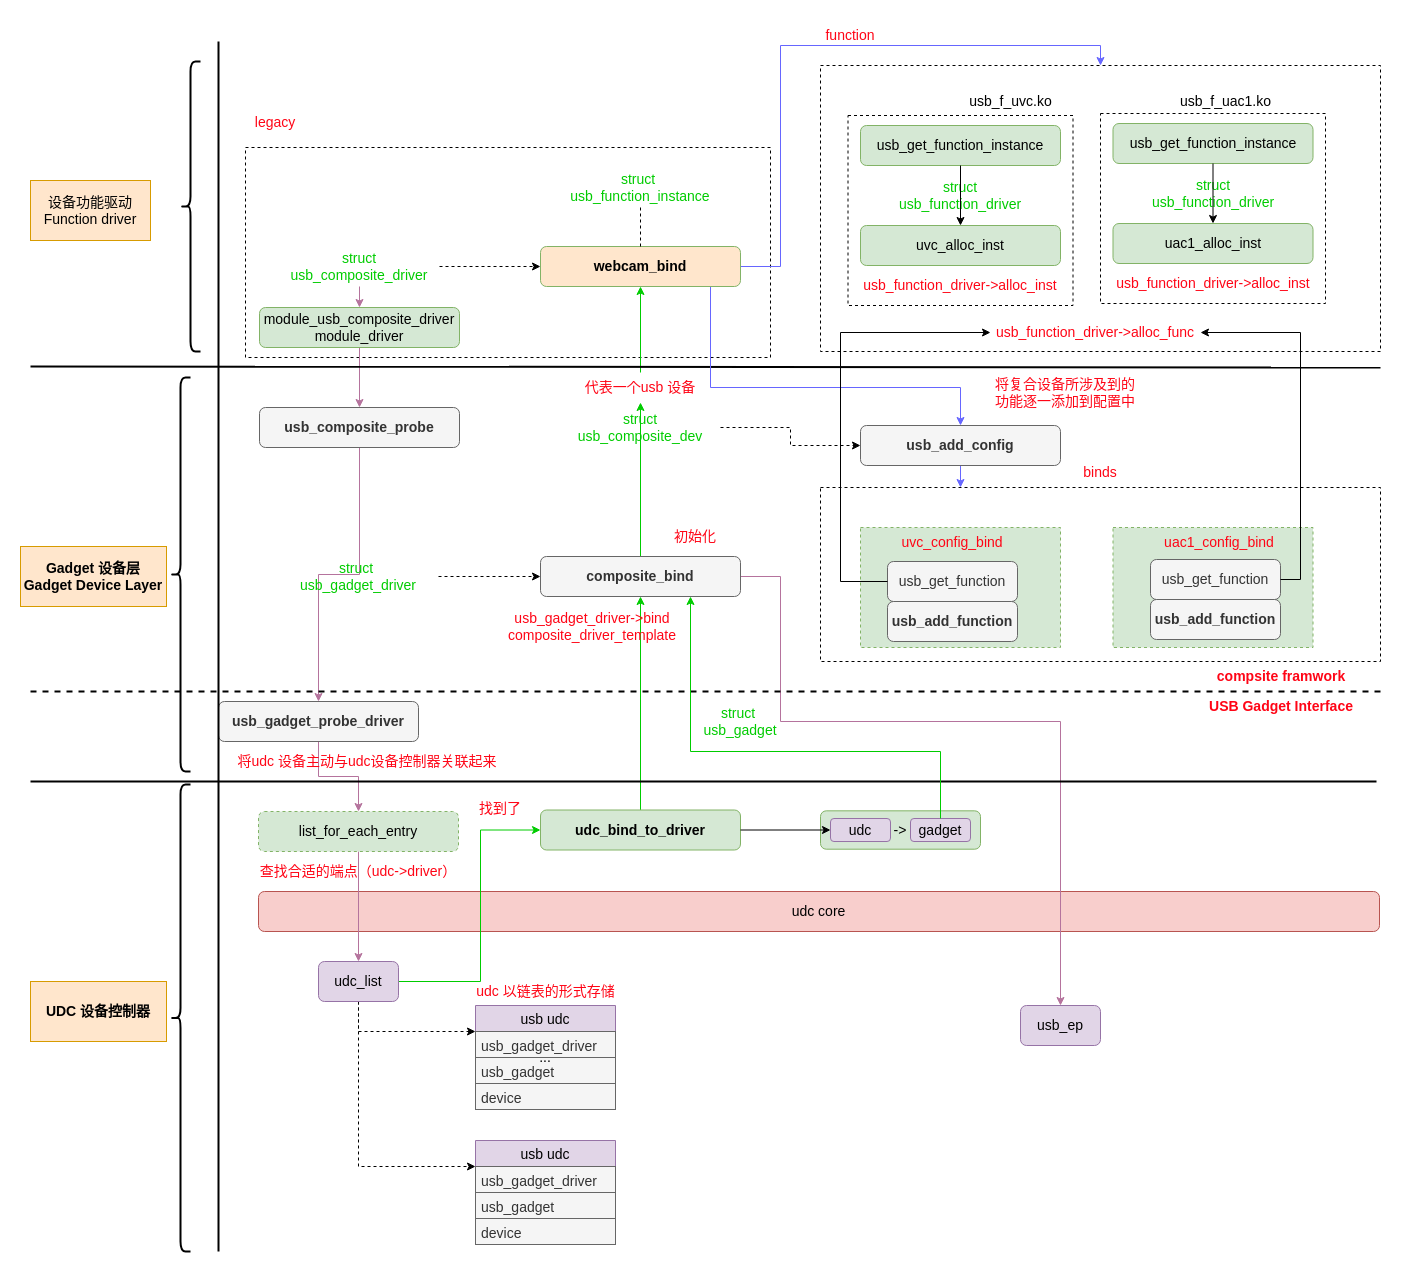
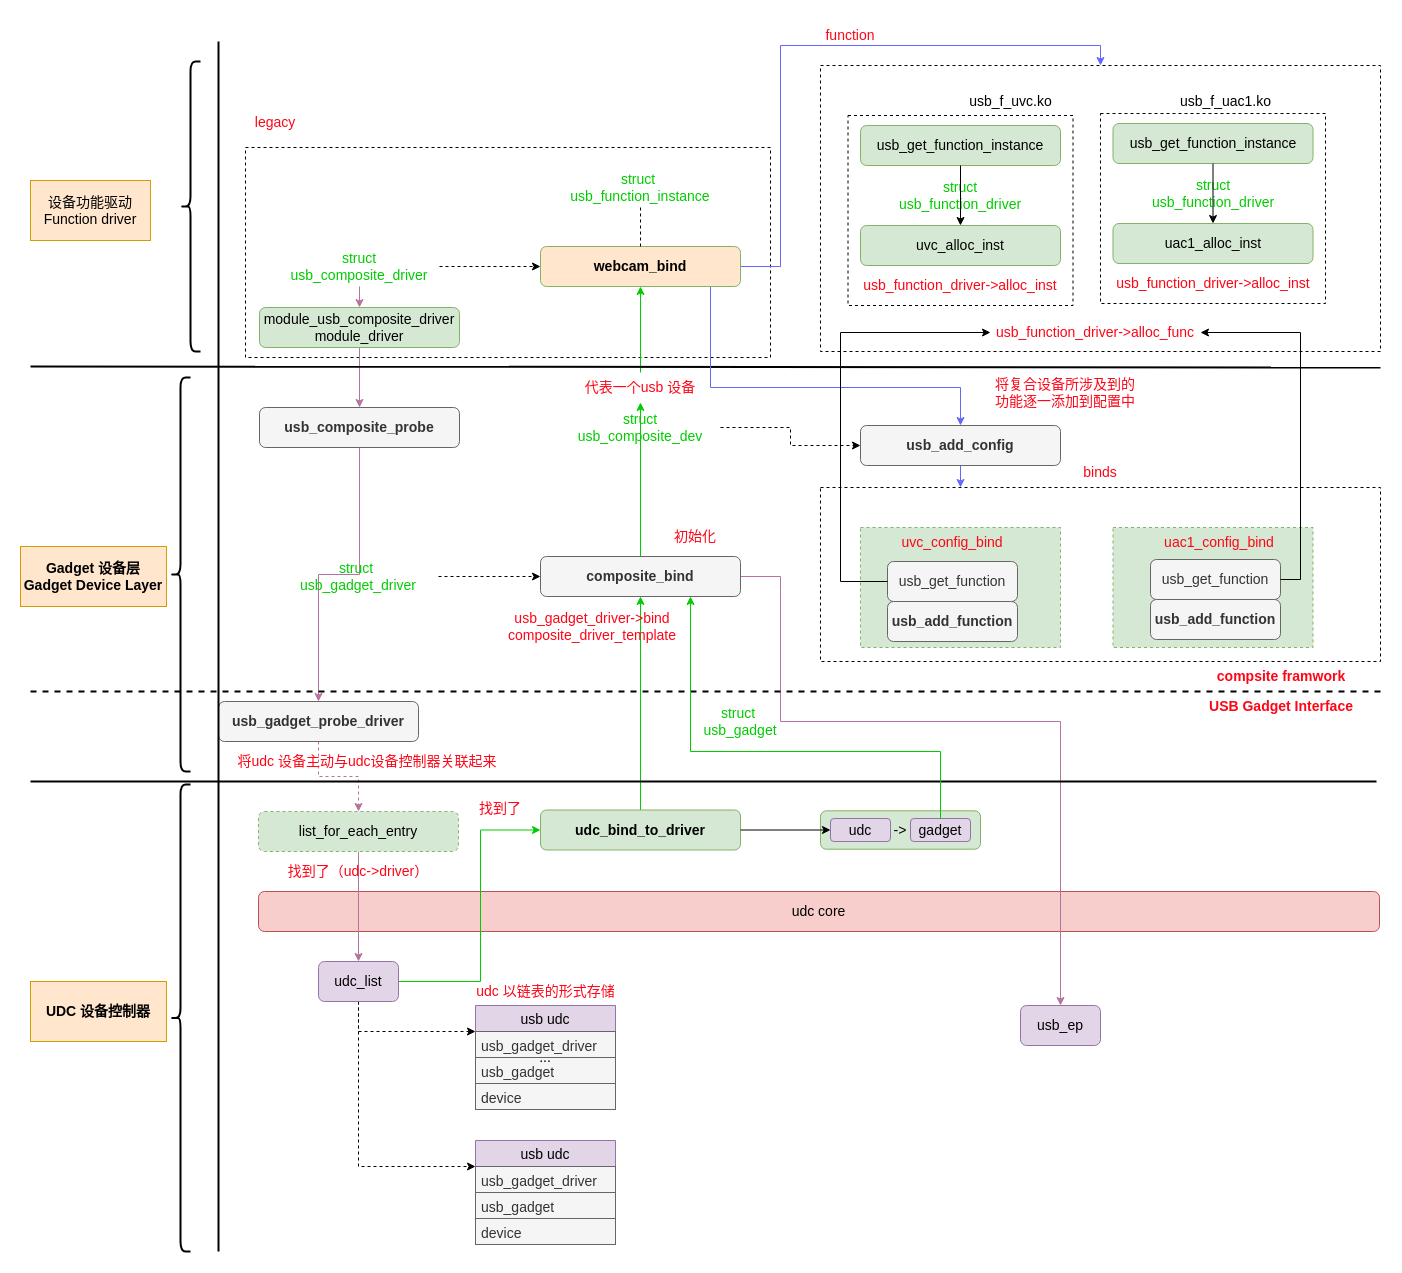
(336, 777) -> (336, 777)
(359, 872) -> (359, 872)
